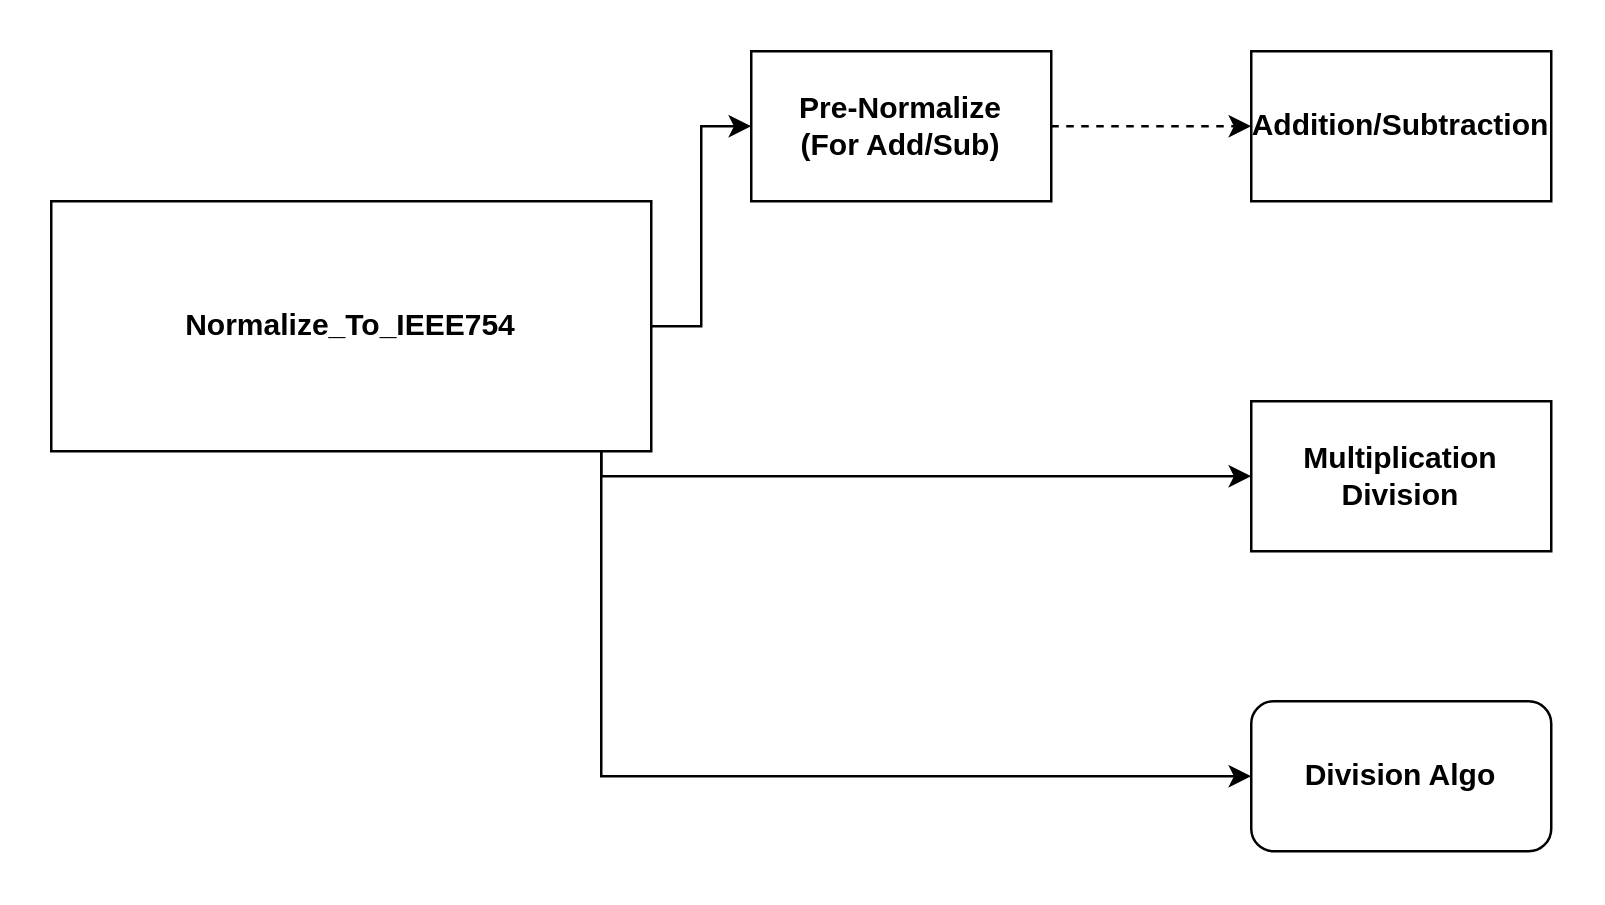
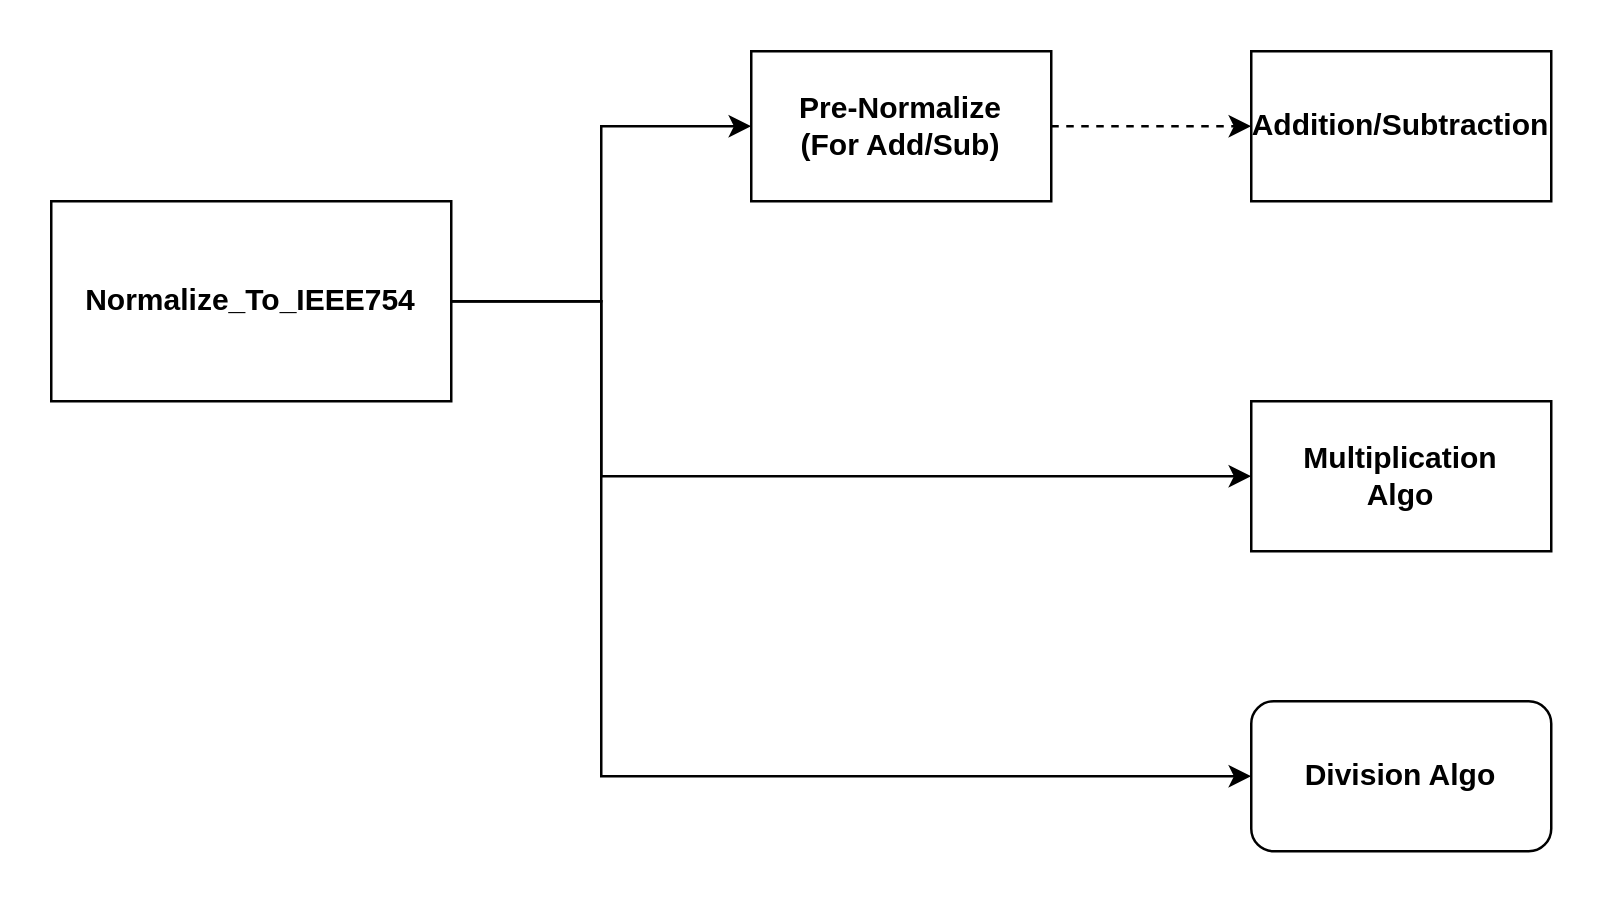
(351, 326) -> (251, 301)
(1401, 476) -> (1401, 476)
